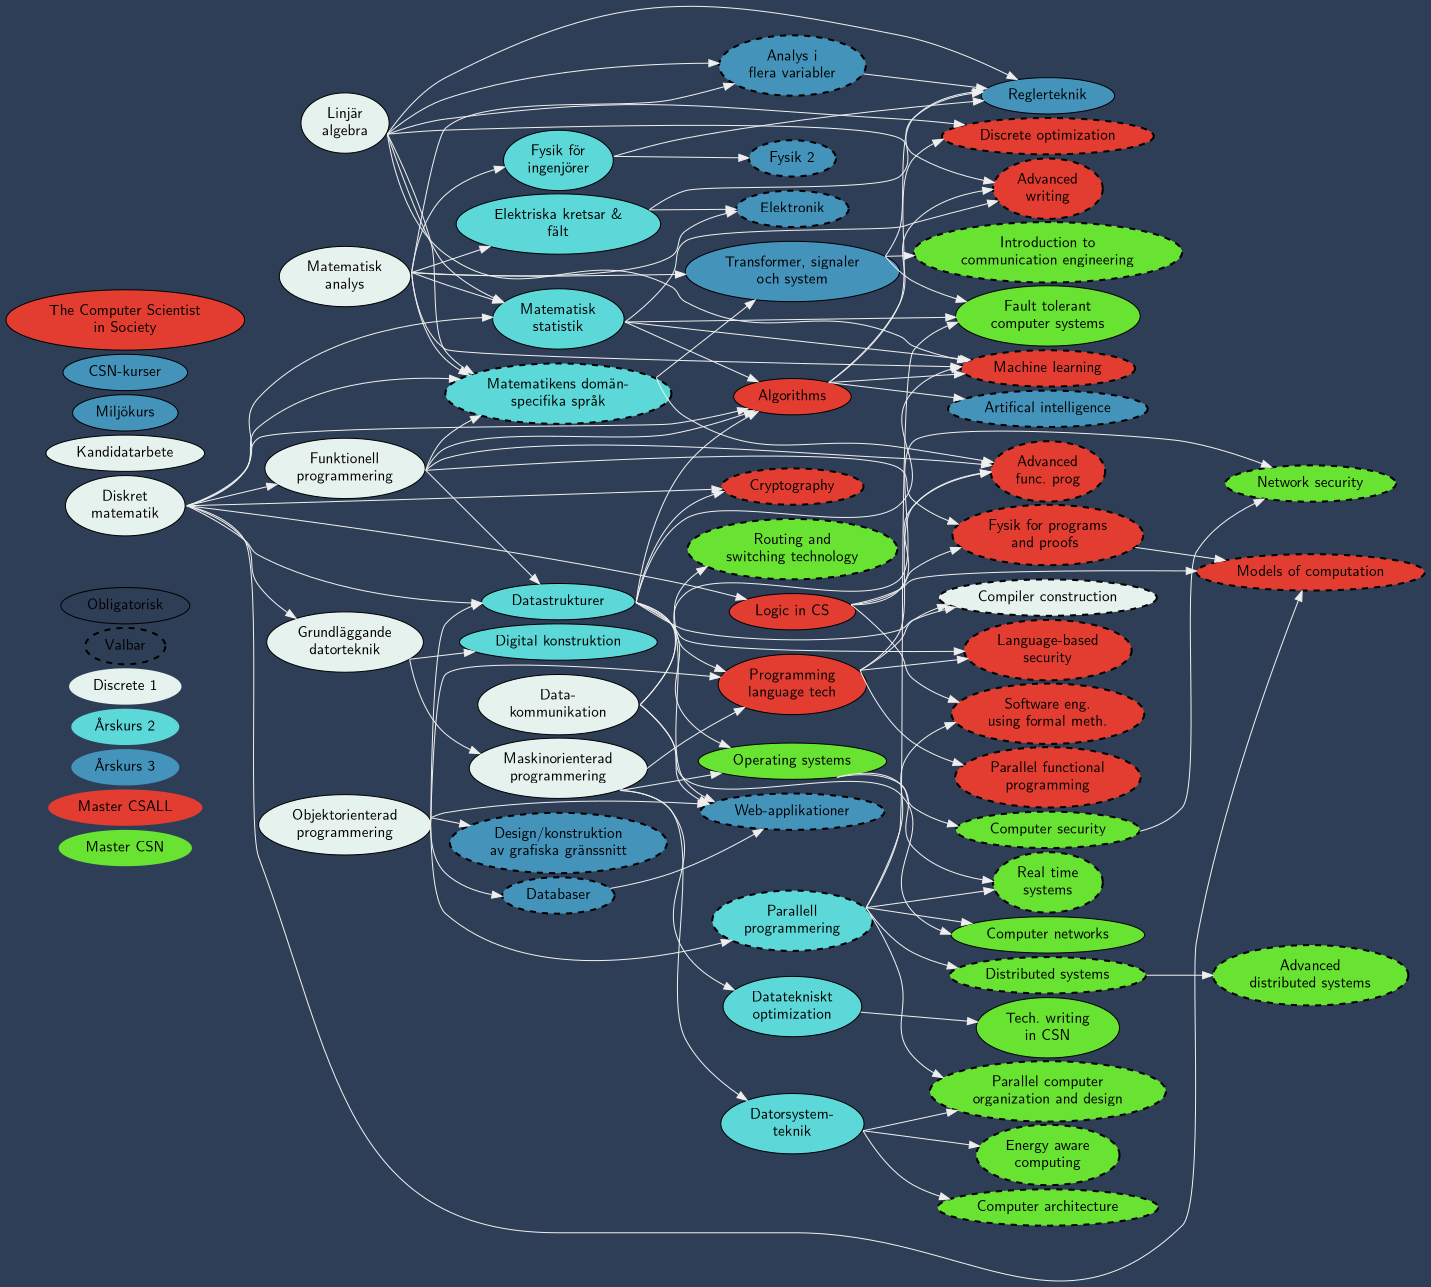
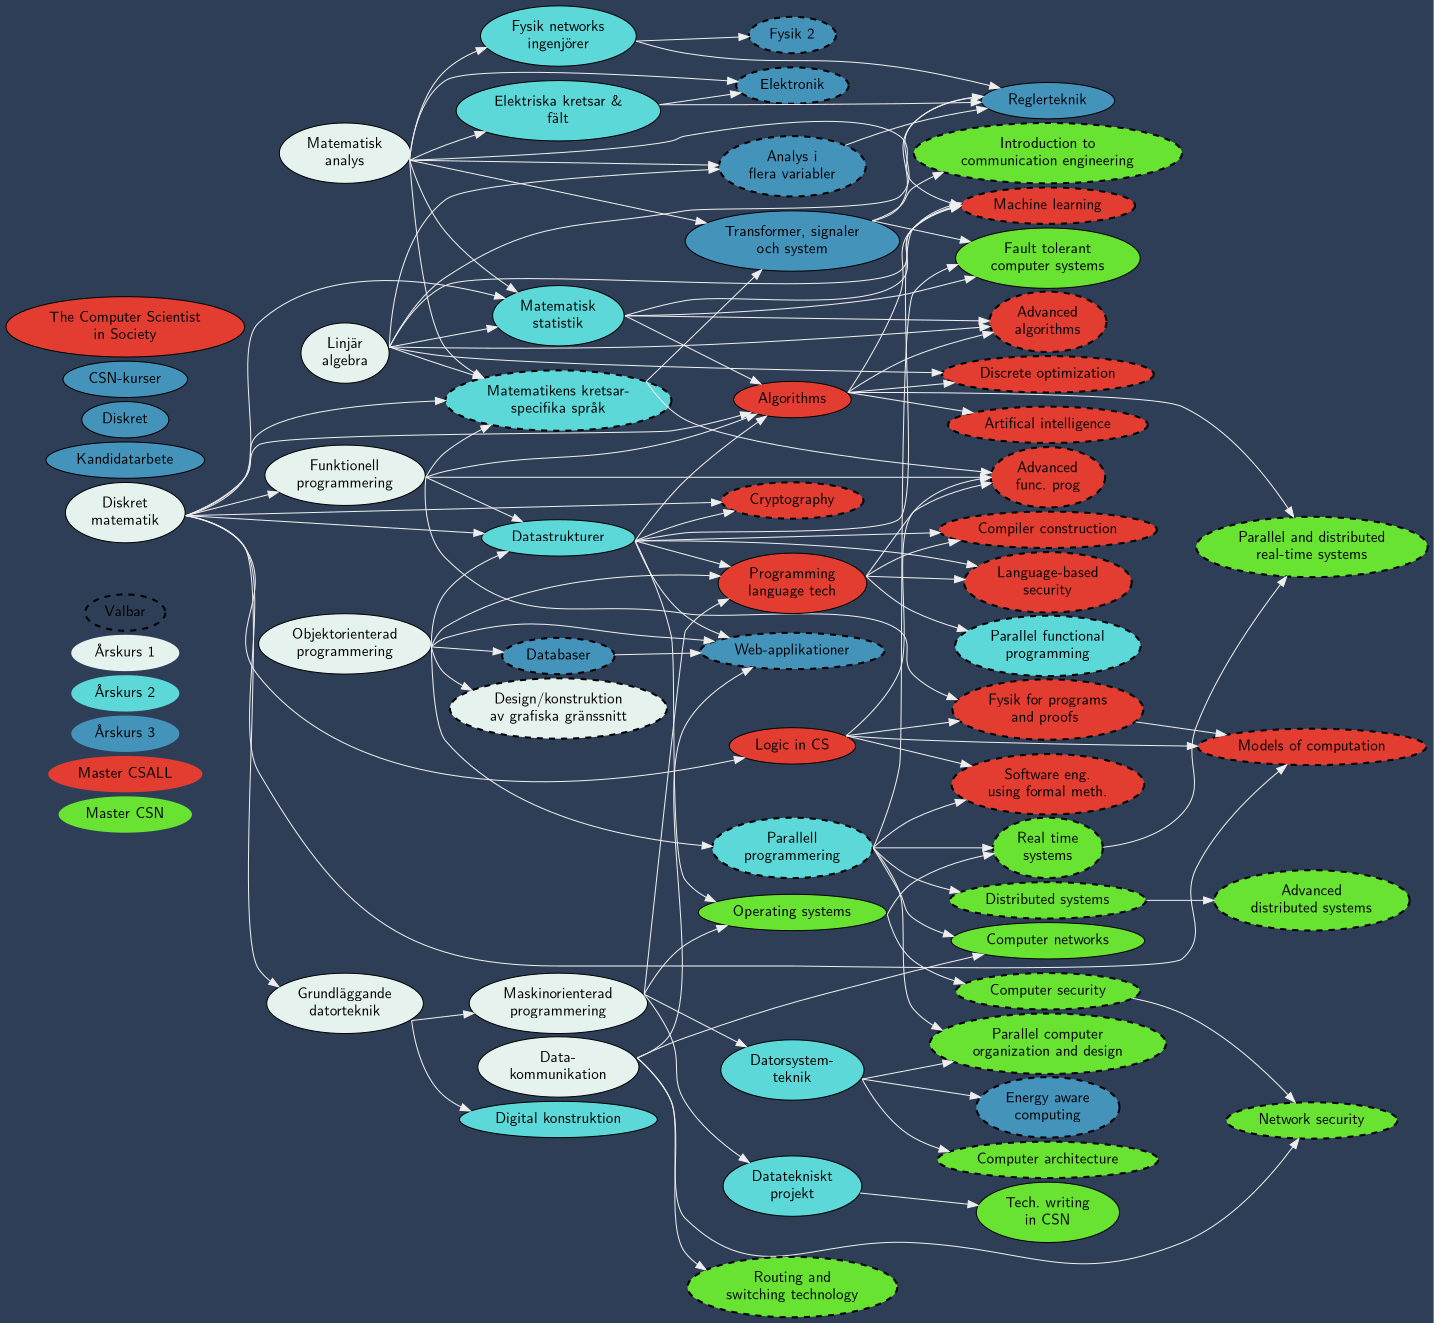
(558, 160) -> (558, 36)
(1048, 189) -> (1048, 322)
(558, 394) -> (558, 401)
(1048, 409) -> (1048, 425)
(125, 413) -> (125, 420)
(125, 453) -> (125, 460)
none -> (1312, 547)
(1048, 598) -> (1048, 530)
(125, 606) -> none
(125, 687) -> (125, 653)
(1048, 777) -> (1048, 646)
(558, 843) -> (558, 709)
(792, 1007) -> (792, 1186)
(1048, 1155) -> (1048, 1107)
